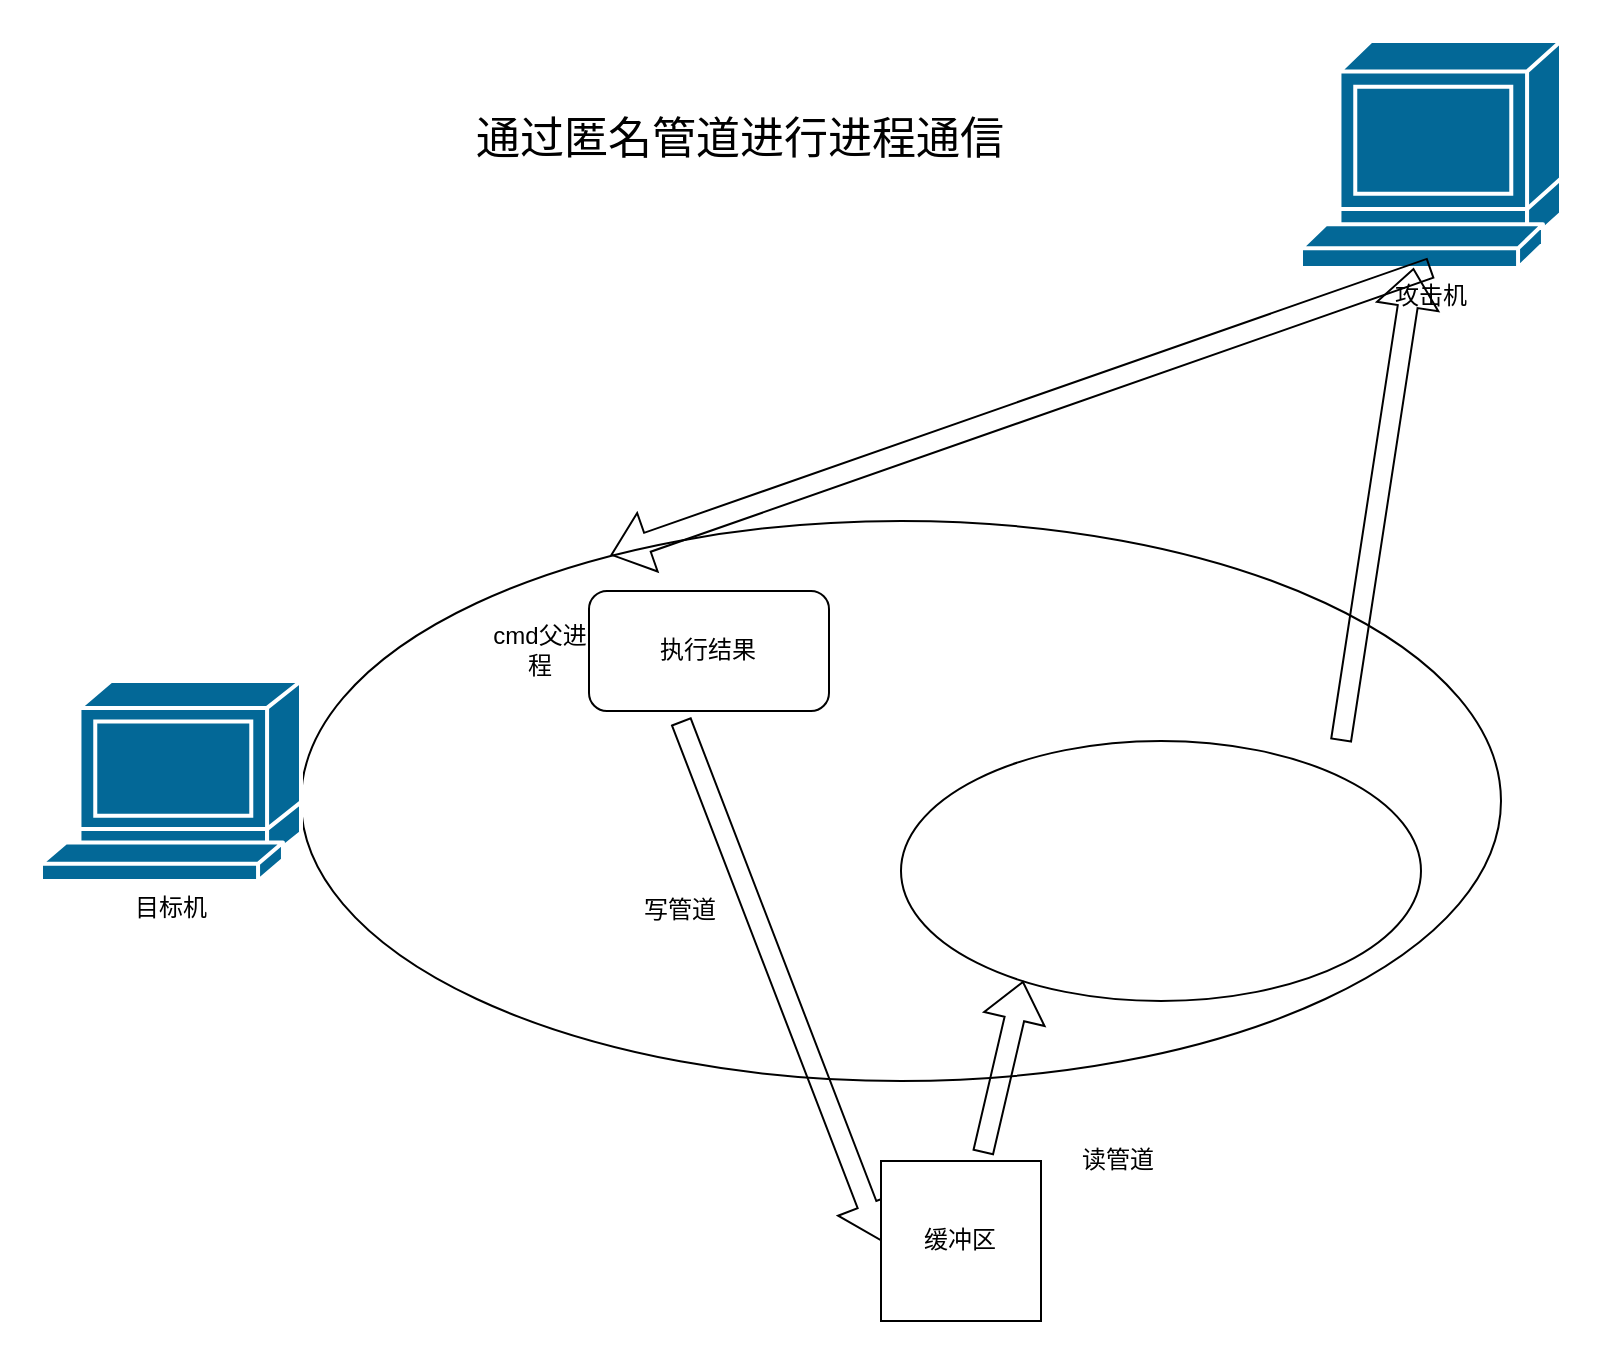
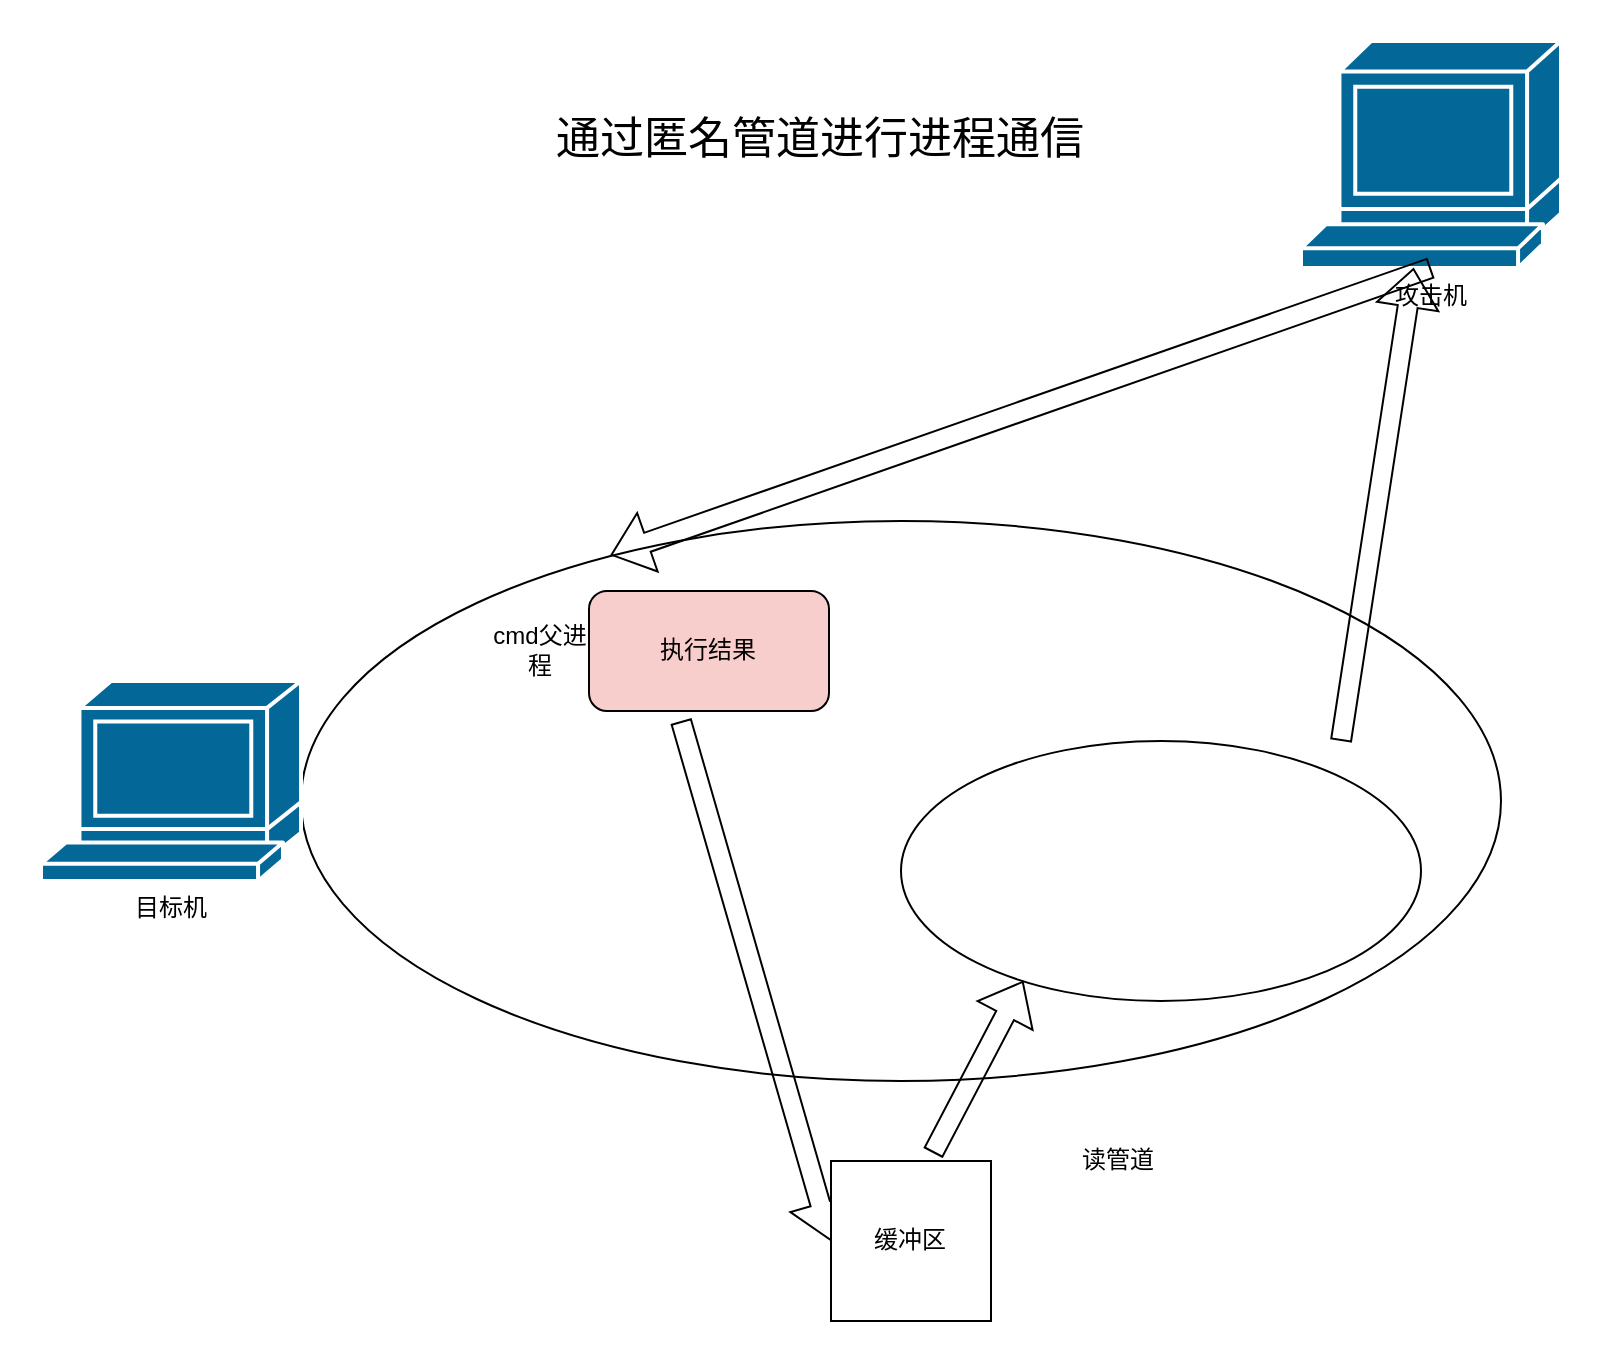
(741, 141) -> (821, 141)
(709, 651) -> (709, 651)
(681, 911) -> none
(961, 1241) -> (911, 1241)
